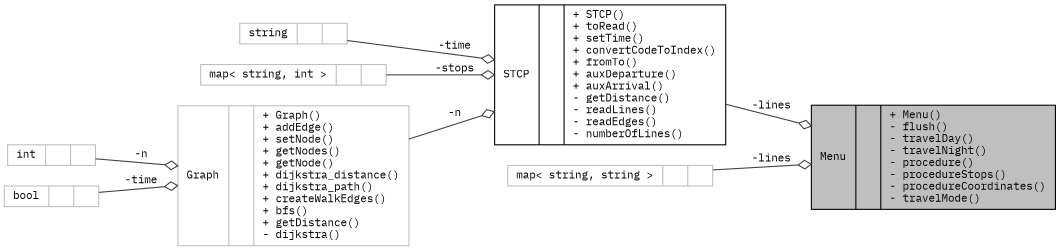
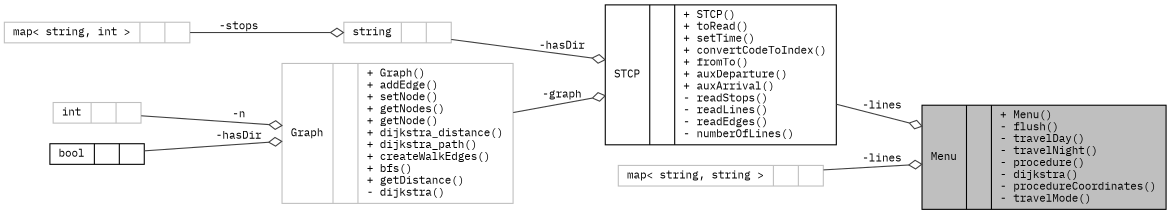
(452, 46) -> (559, 46)
(434, 75) -> (260, 33)
(622, 98) -> (726, 98)
(452, 113) -> (559, 95)
(949, 175) -> (1040, 175)
(138, 181) -> (236, 136)
(52, 196) -> (97, 154)
